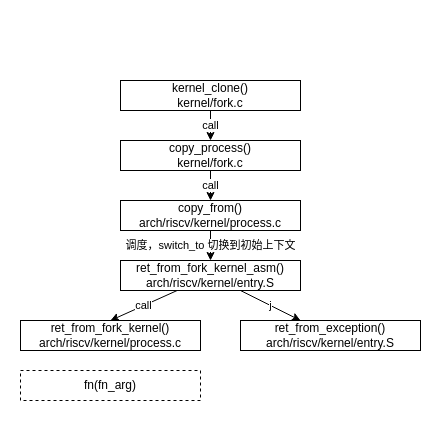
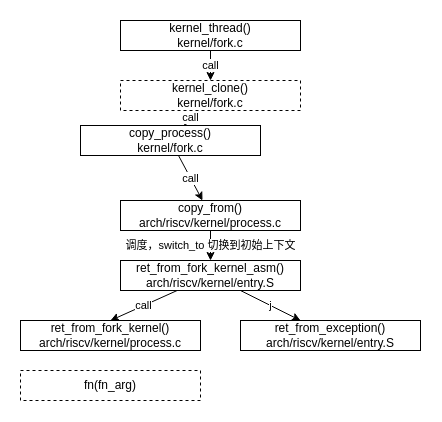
none -> (211, 36)
none -> (211, 62)
(211, 96) -> (211, 96)
(211, 156) -> (171, 141)
